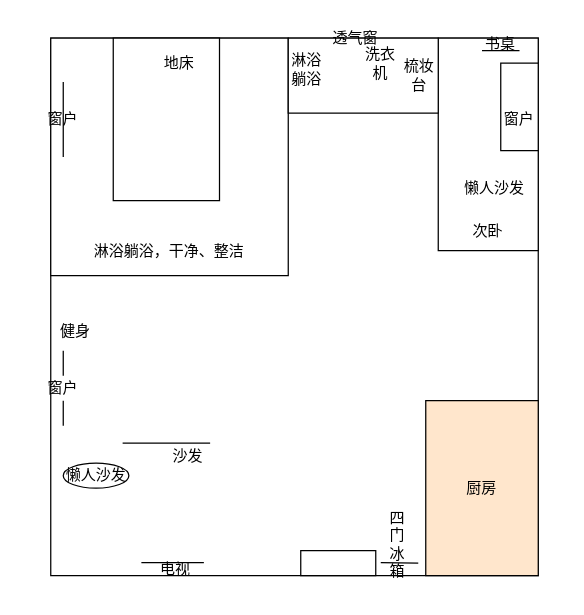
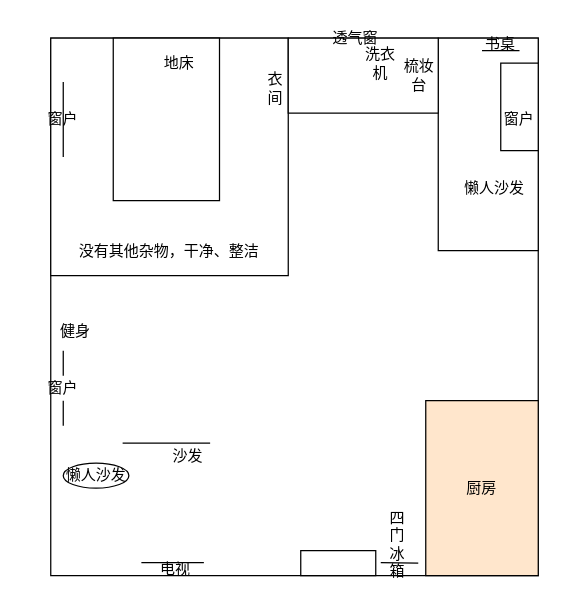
(307, 69) -> none
none -> (276, 88)
(488, 232) -> none
(169, 252) -> (169, 252)
